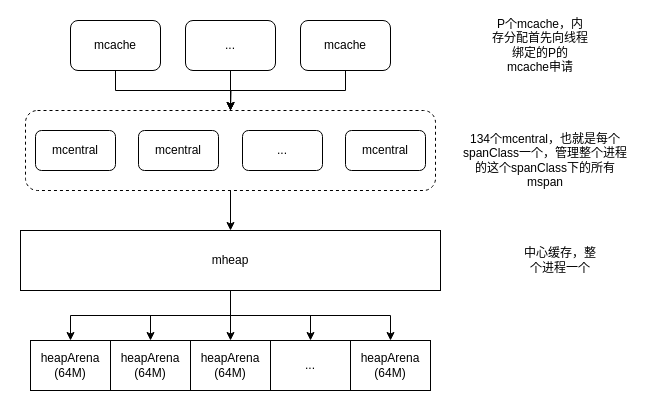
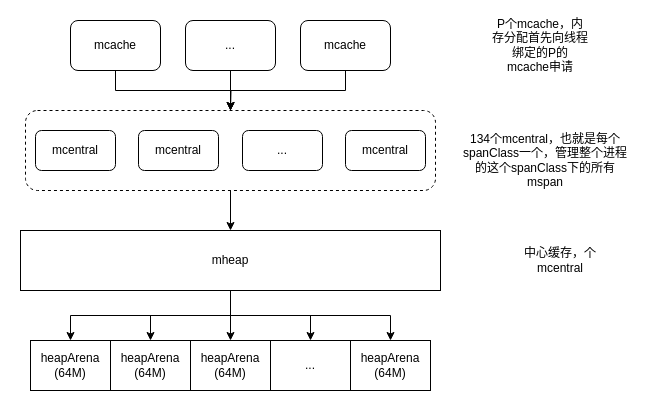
(561, 261) -> (561, 261)
